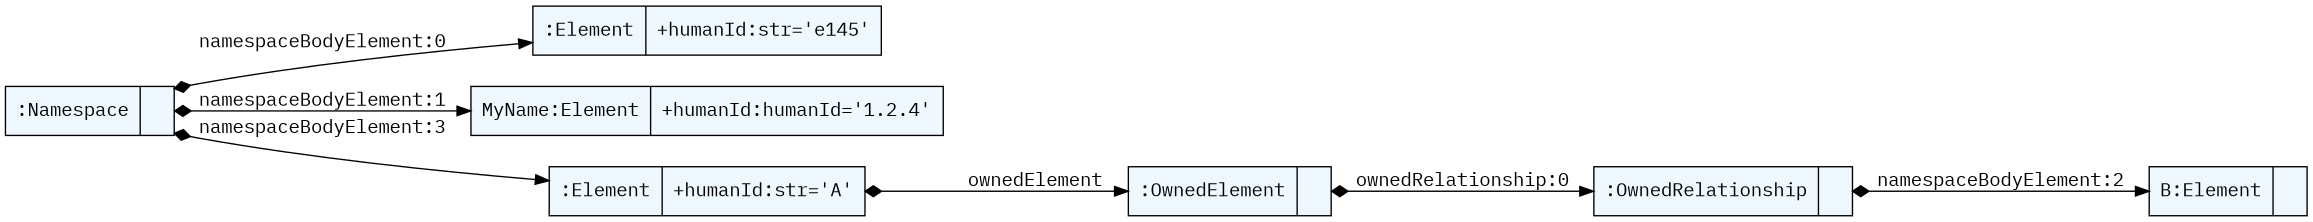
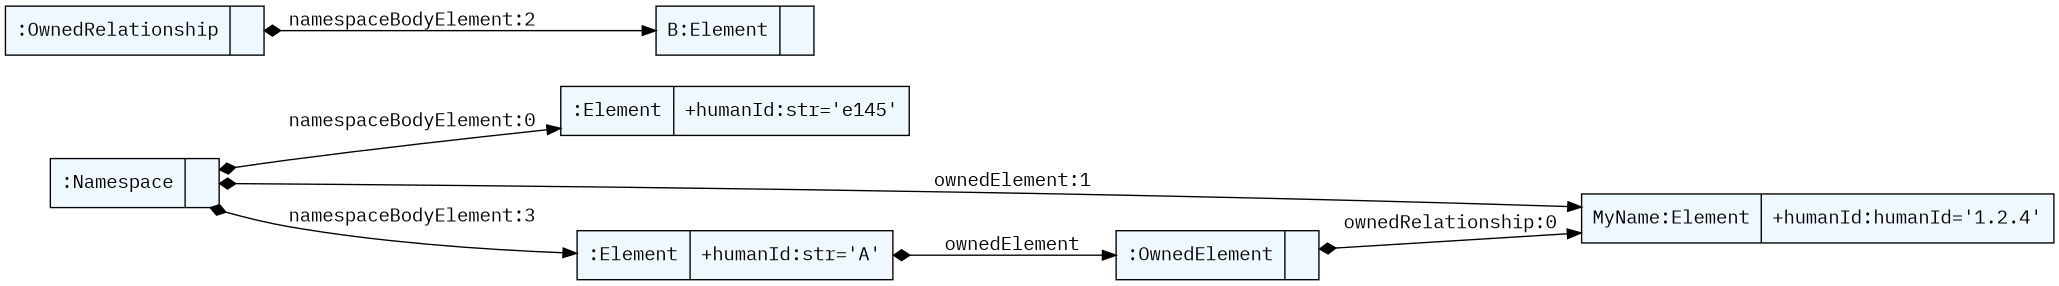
(323, 101) -> (1013, 181)
(1464, 191) -> (1452, 241)
